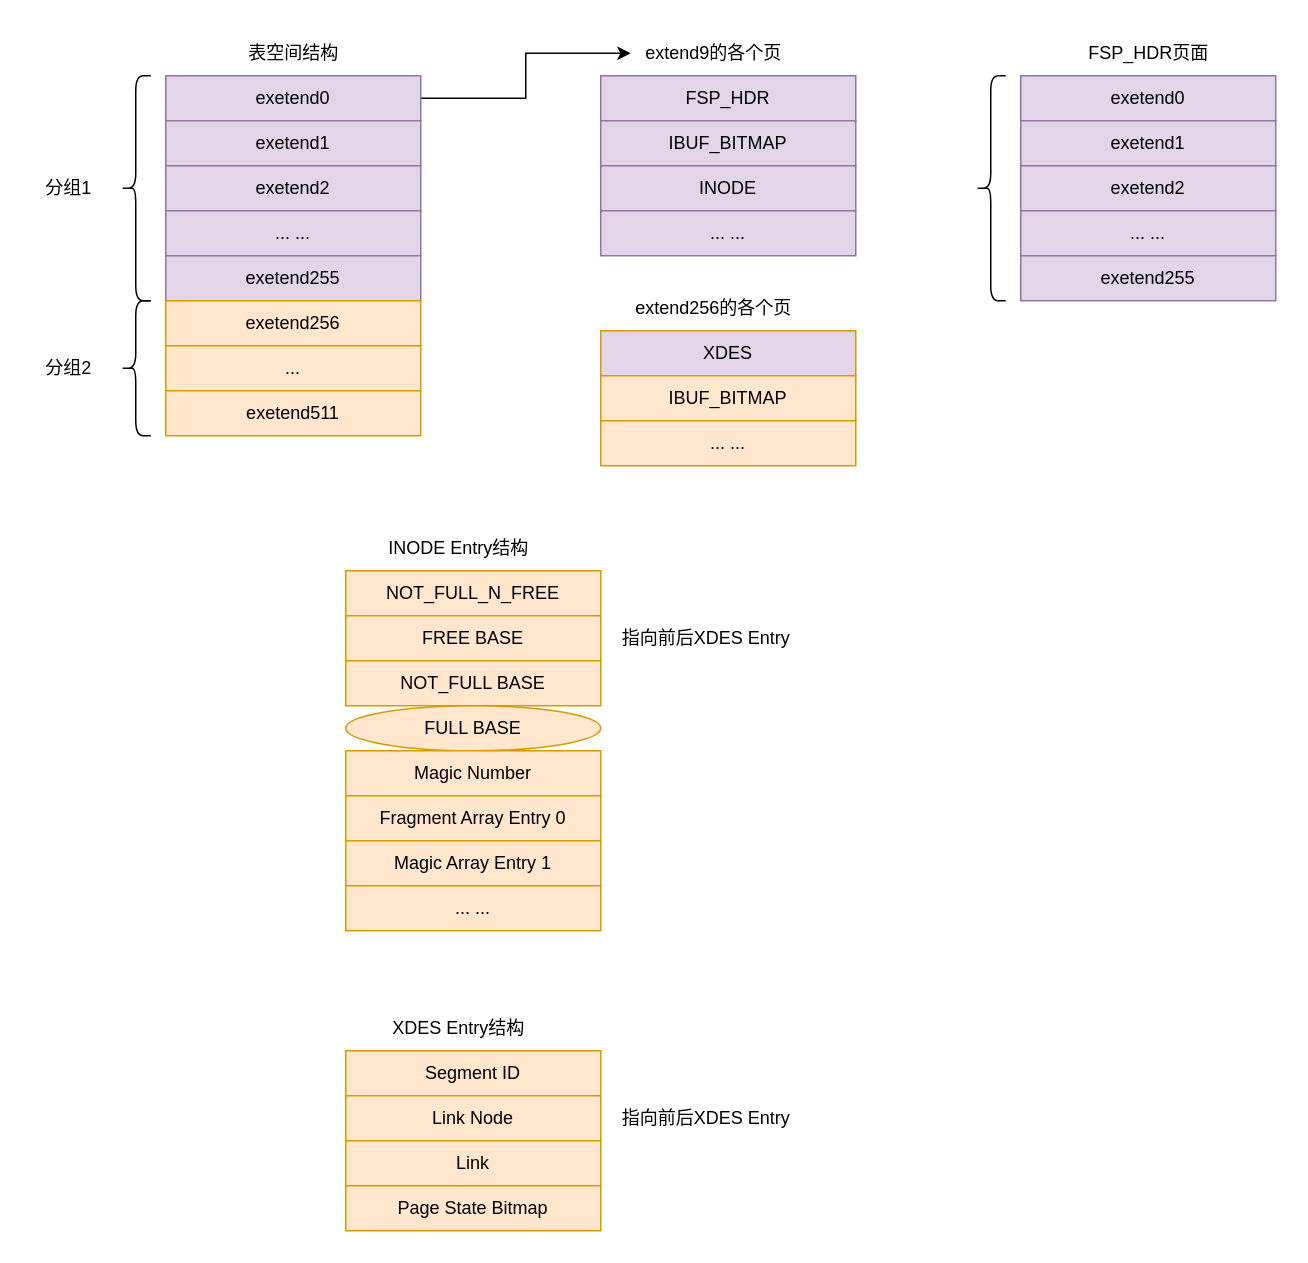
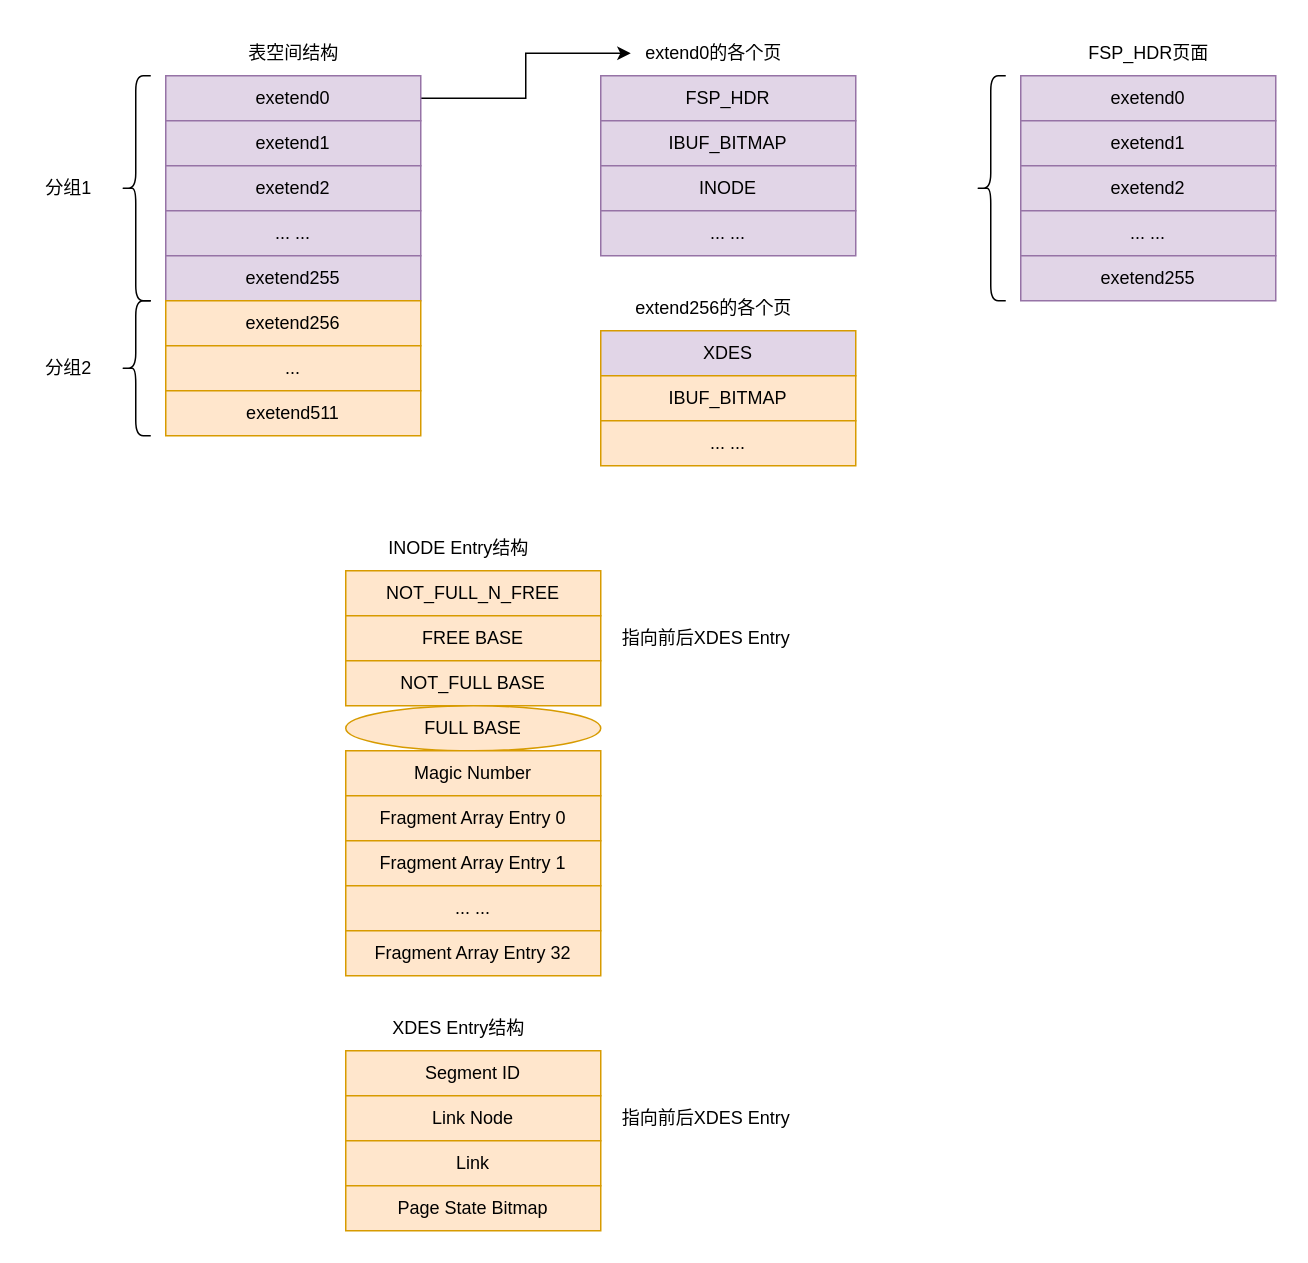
(714, 53) -> (714, 53)
(473, 863) -> (473, 863)
none -> (473, 953)
